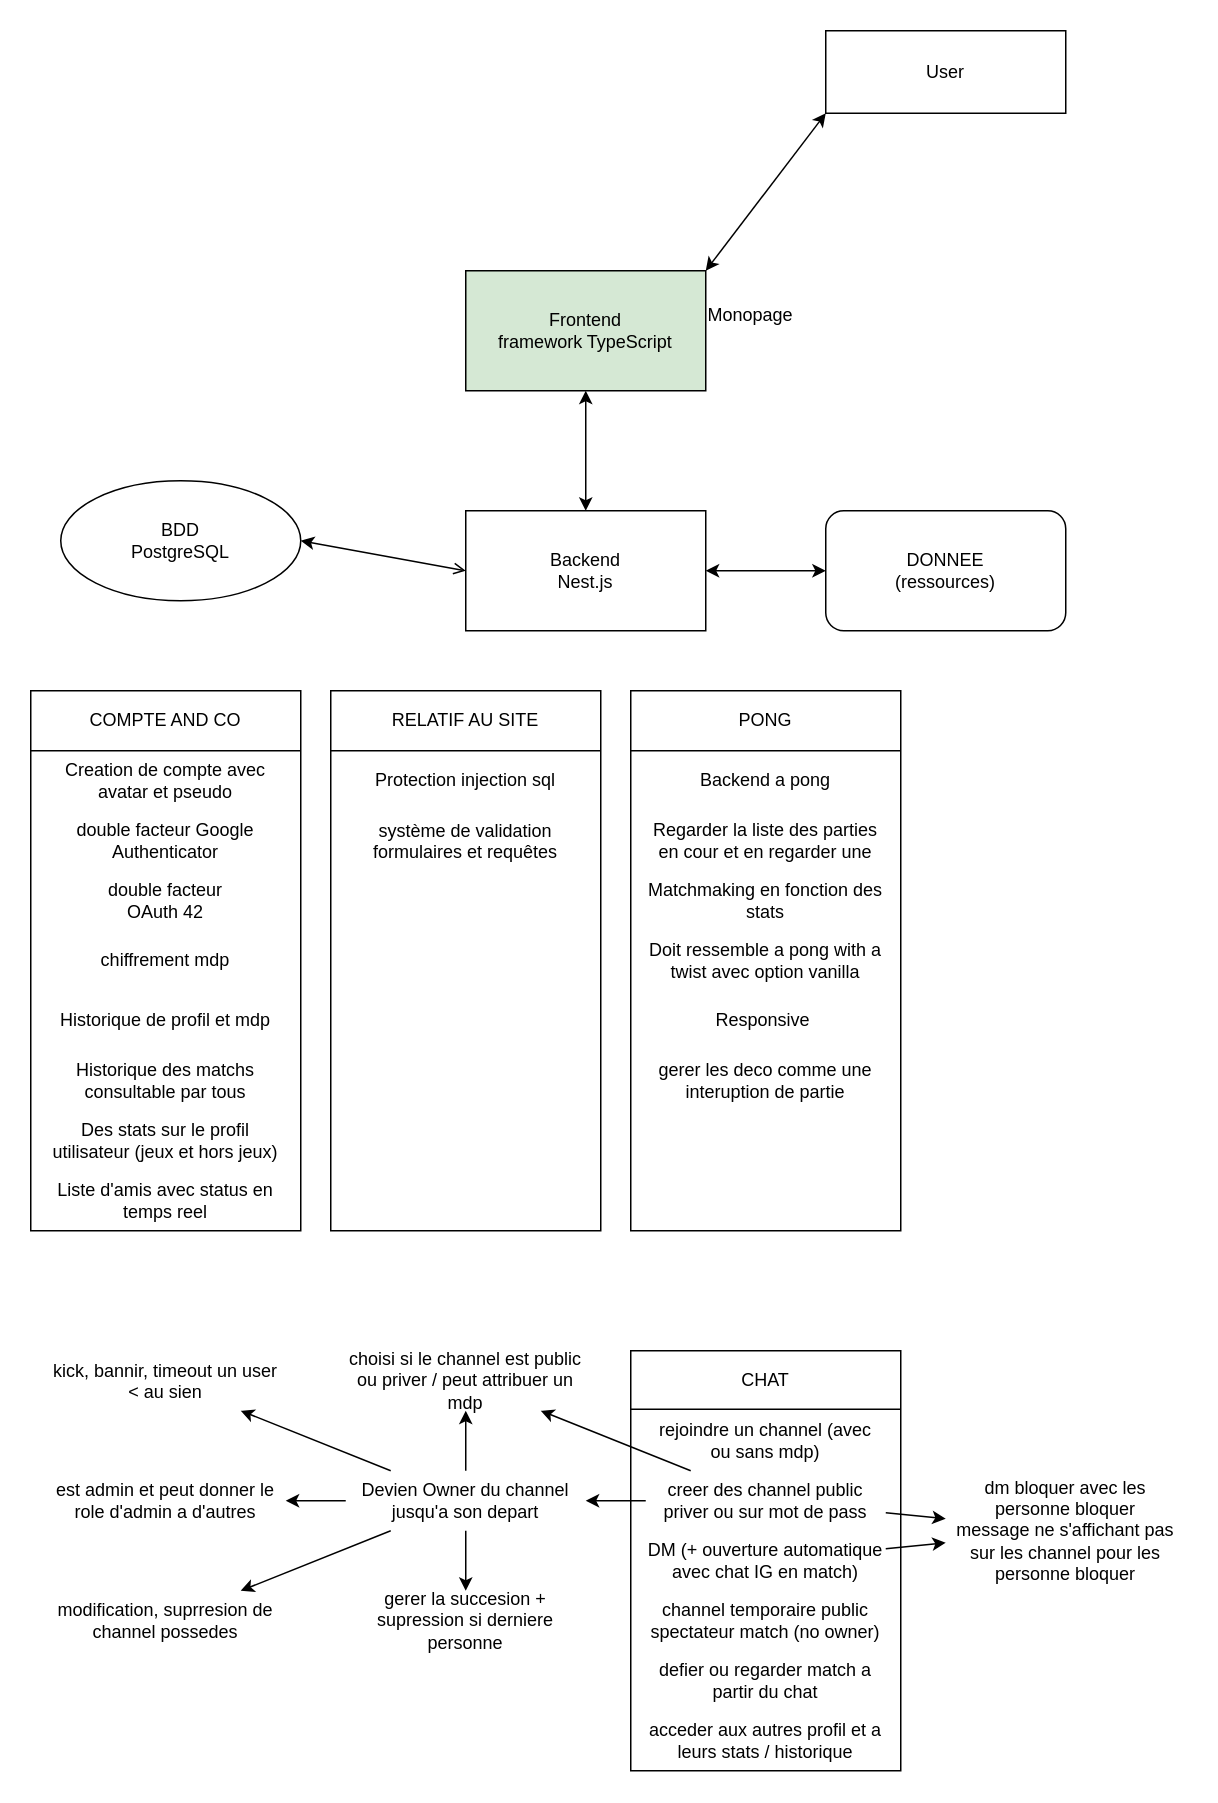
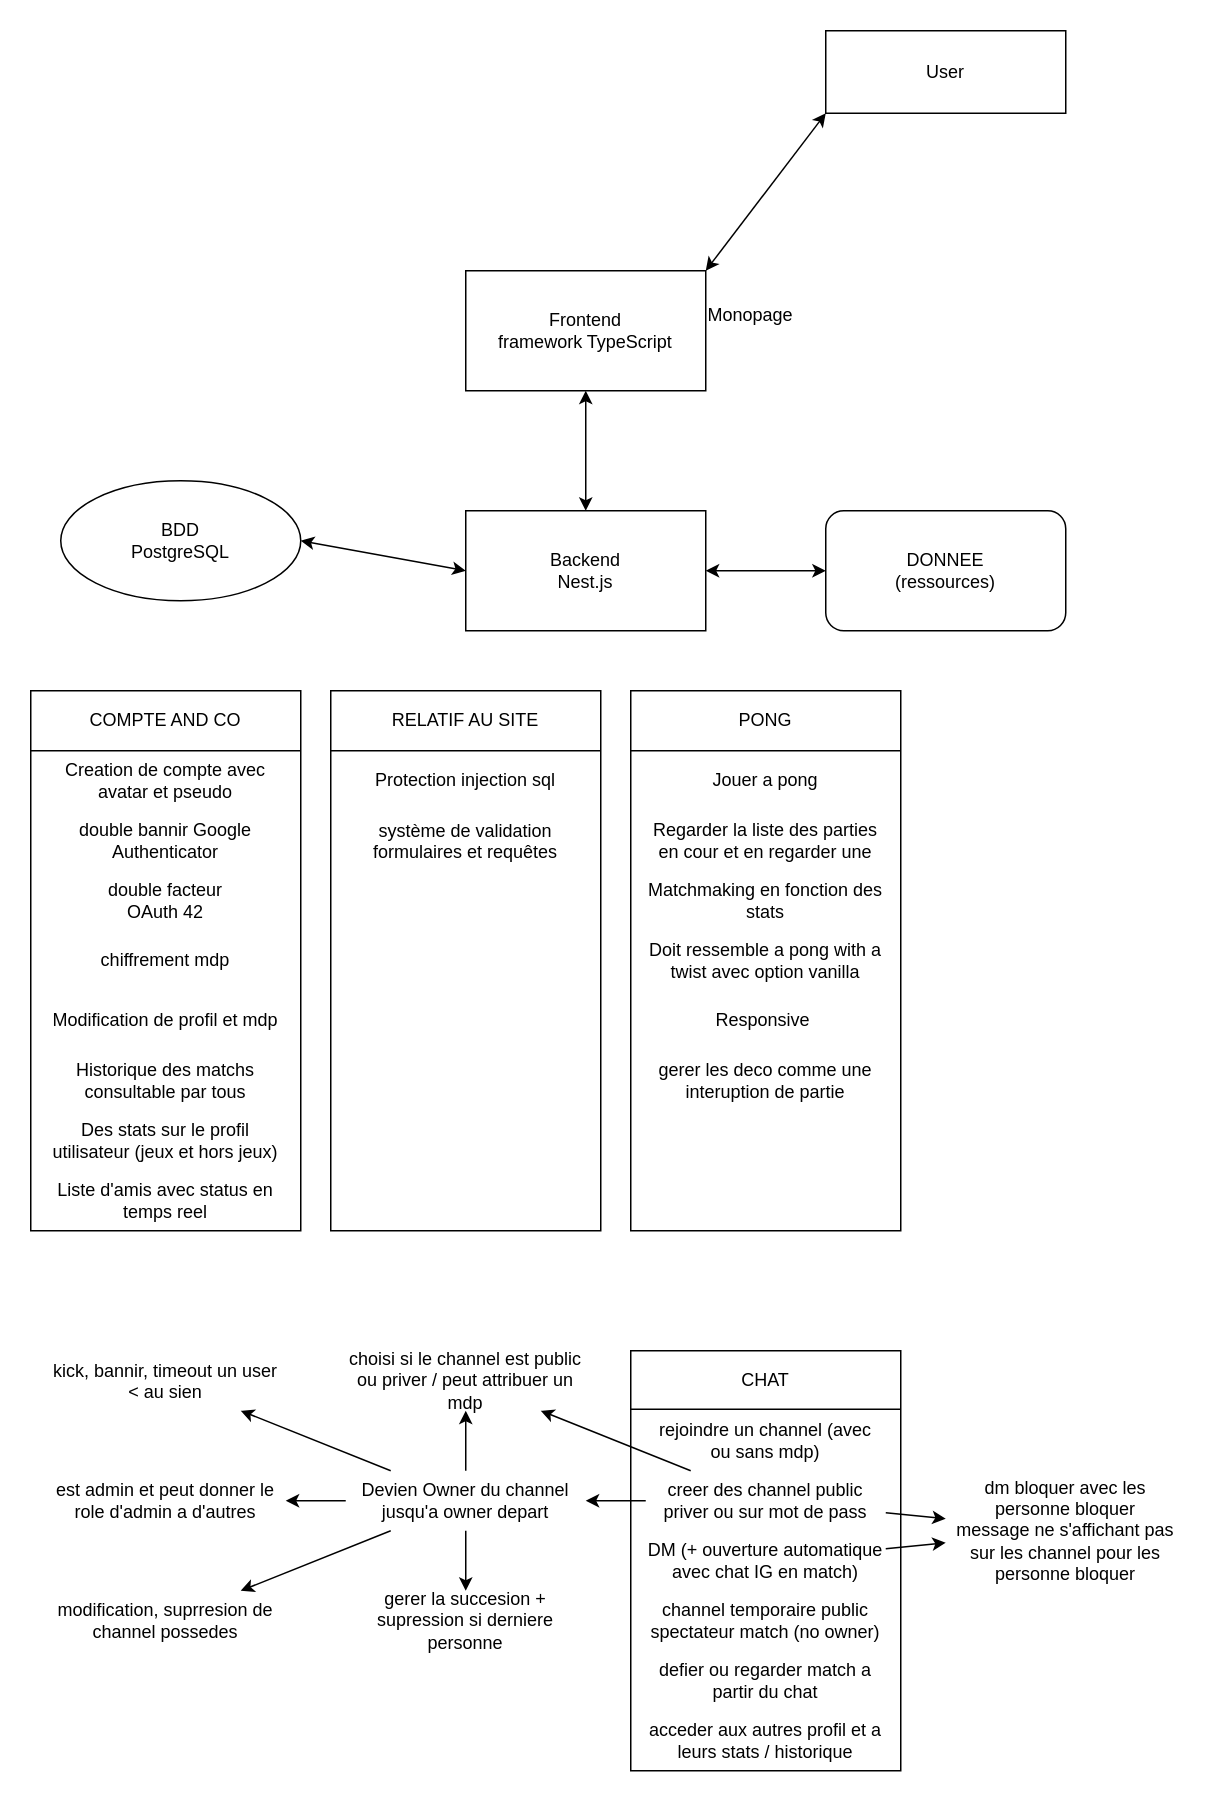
(586, 331) -> (586, 331)
(457, 569) -> (454, 569)
(766, 781) -> (766, 781)
(166, 841) -> (166, 841)
(166, 1021) -> (166, 1021)
(466, 1501) -> (466, 1501)
